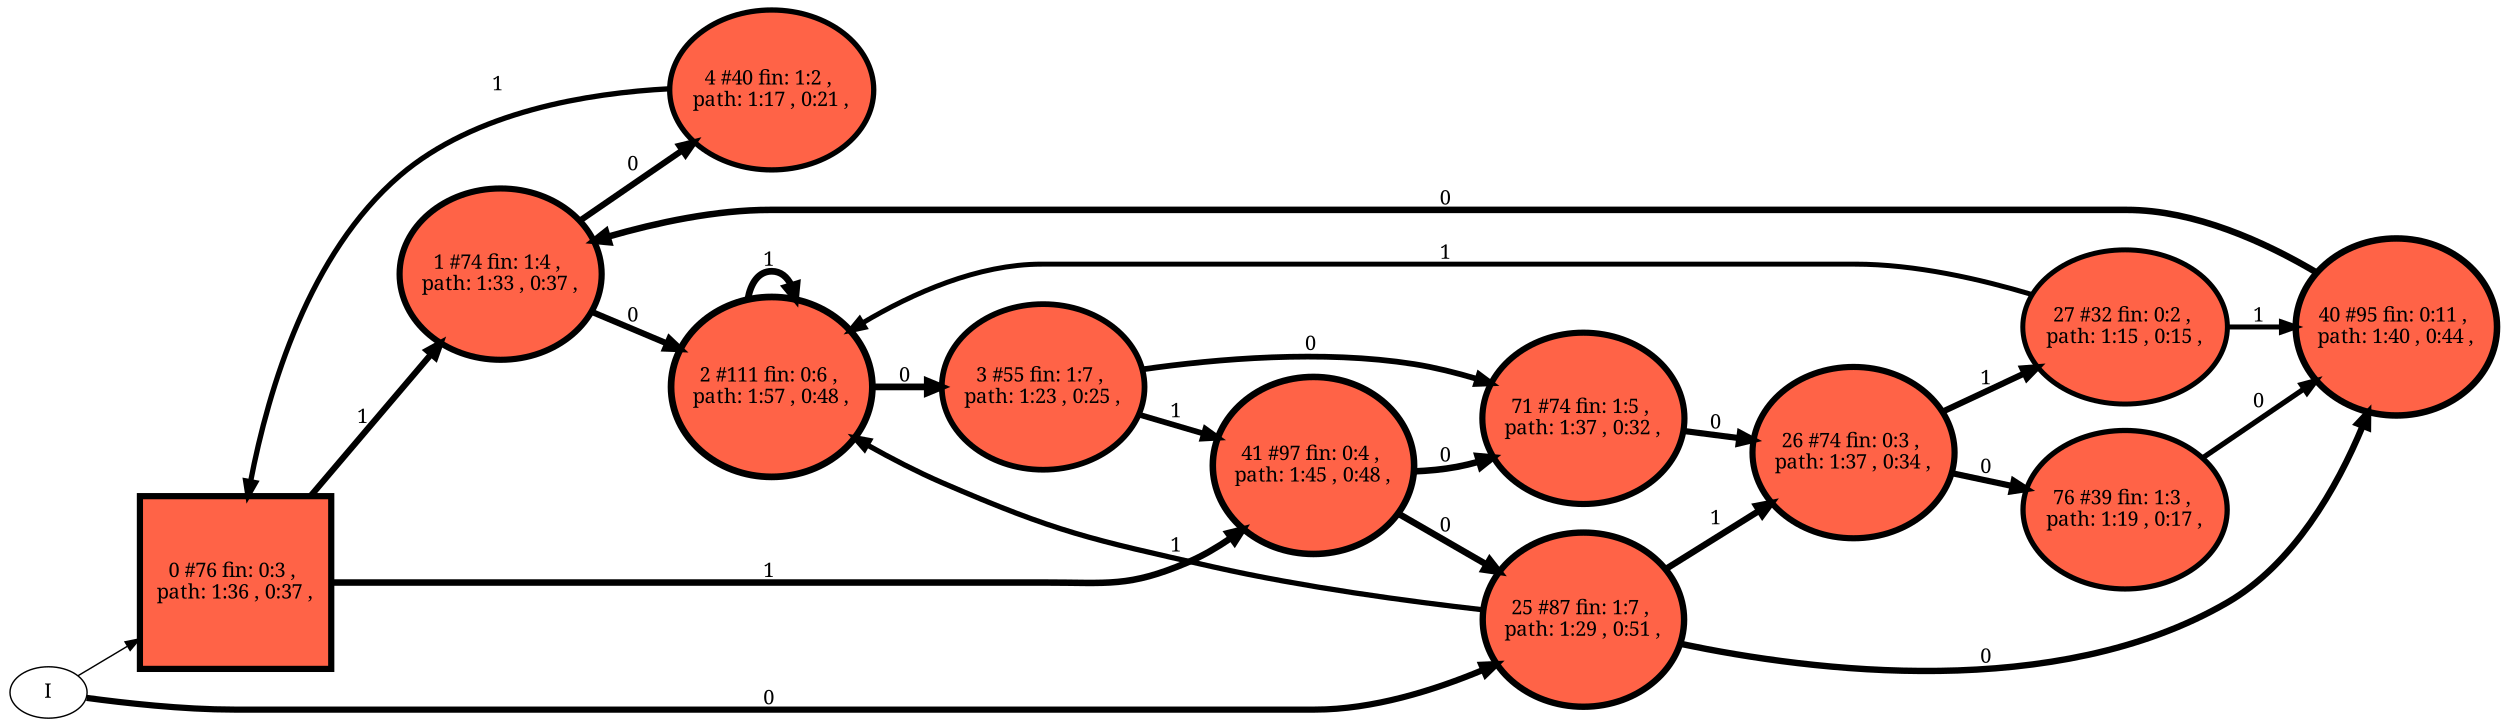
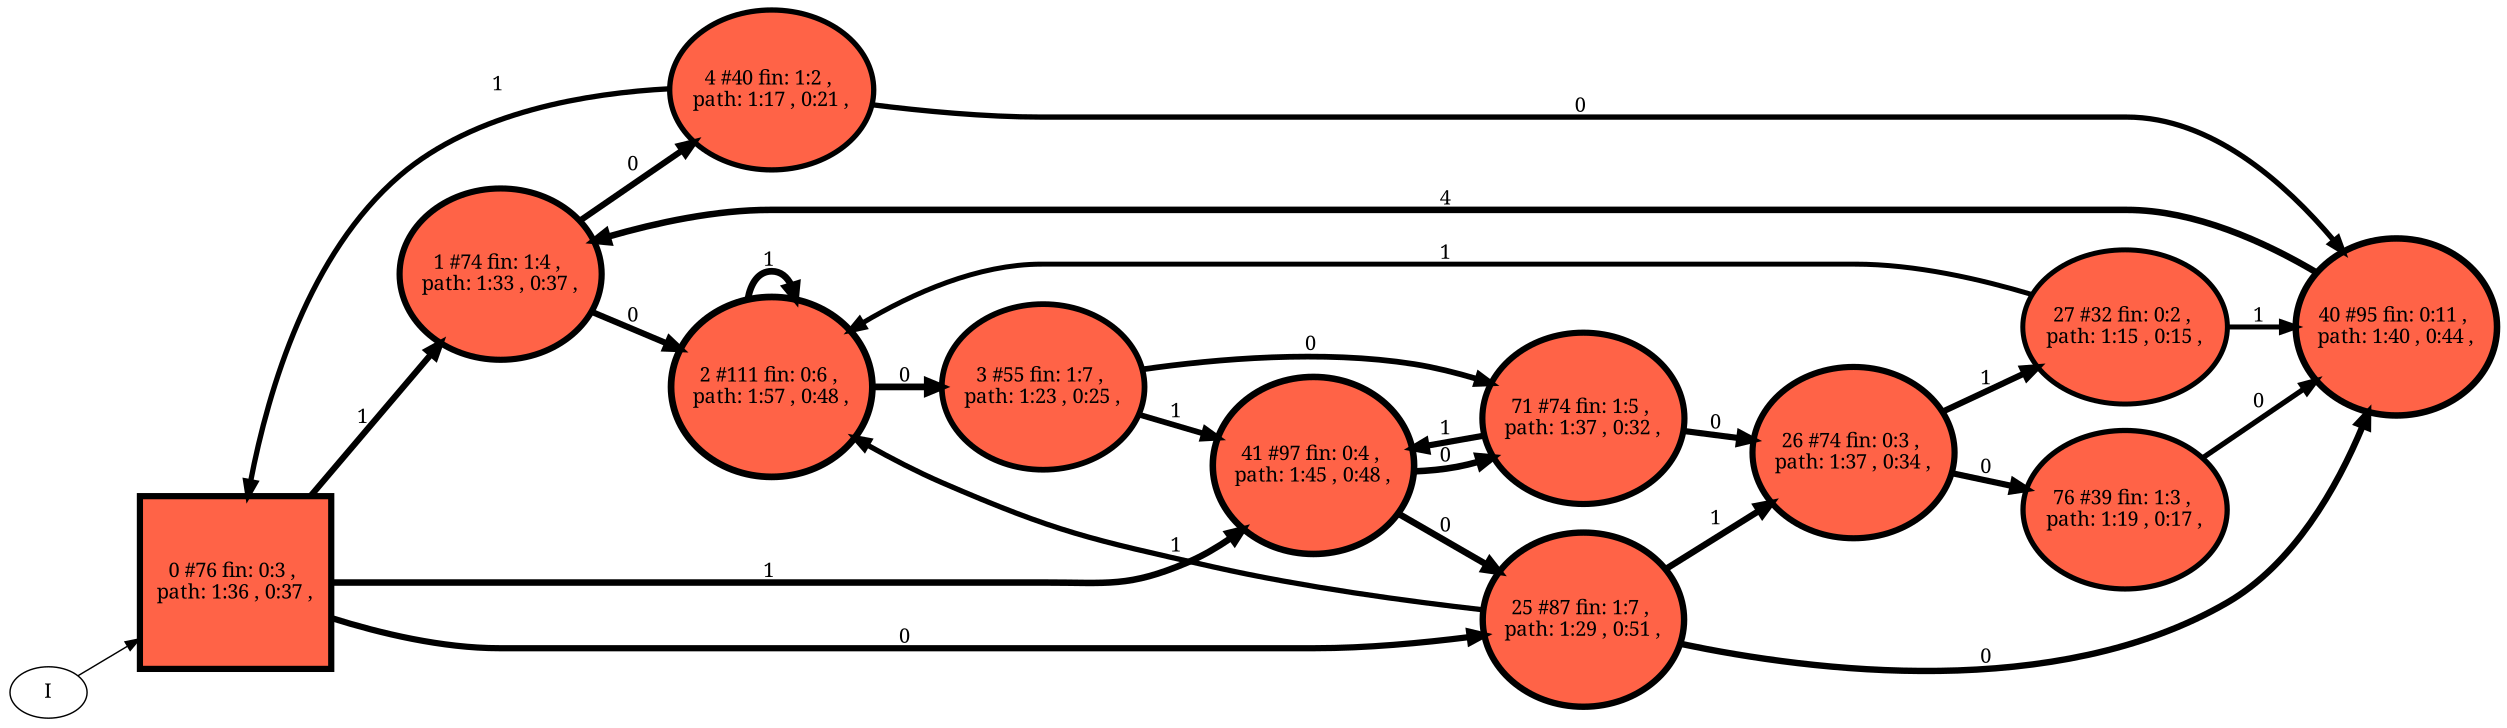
none -> (1623, 117)
(1448, 199) -> (1448, 199)
none -> (1456, 441)
(787, 710) -> (899, 648)
